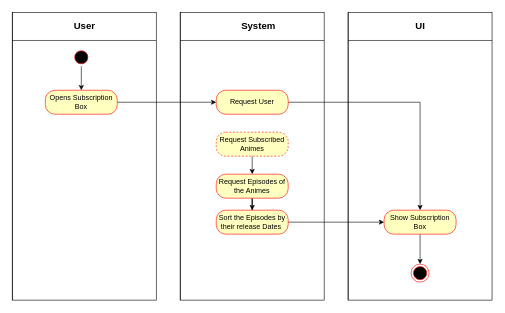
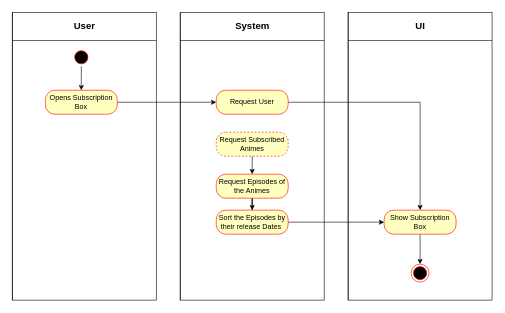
(258, 24) -> (252, 24)
